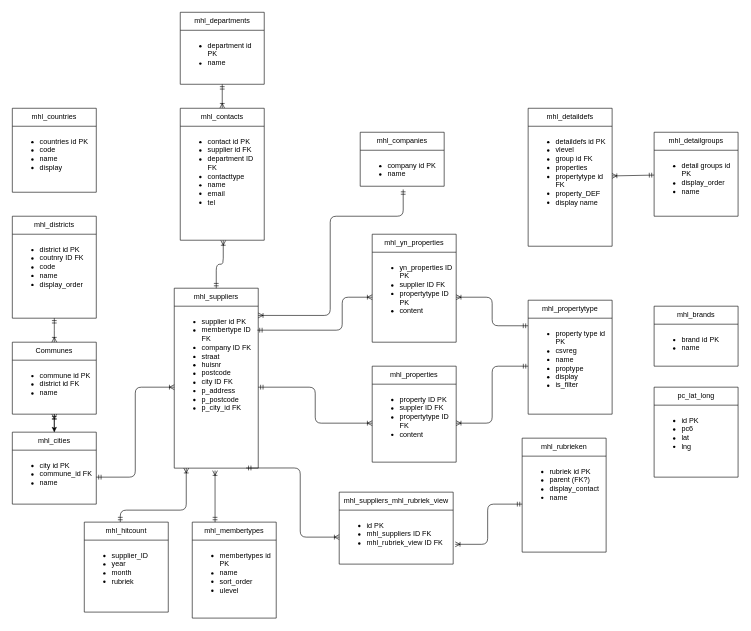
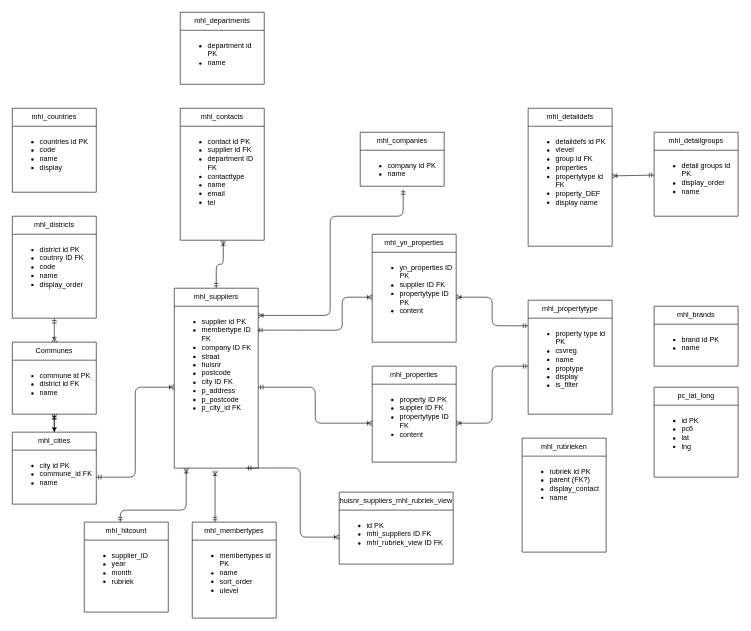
(222, 97) -> none
(396, 501) -> (396, 505)
(488, 537) -> none
